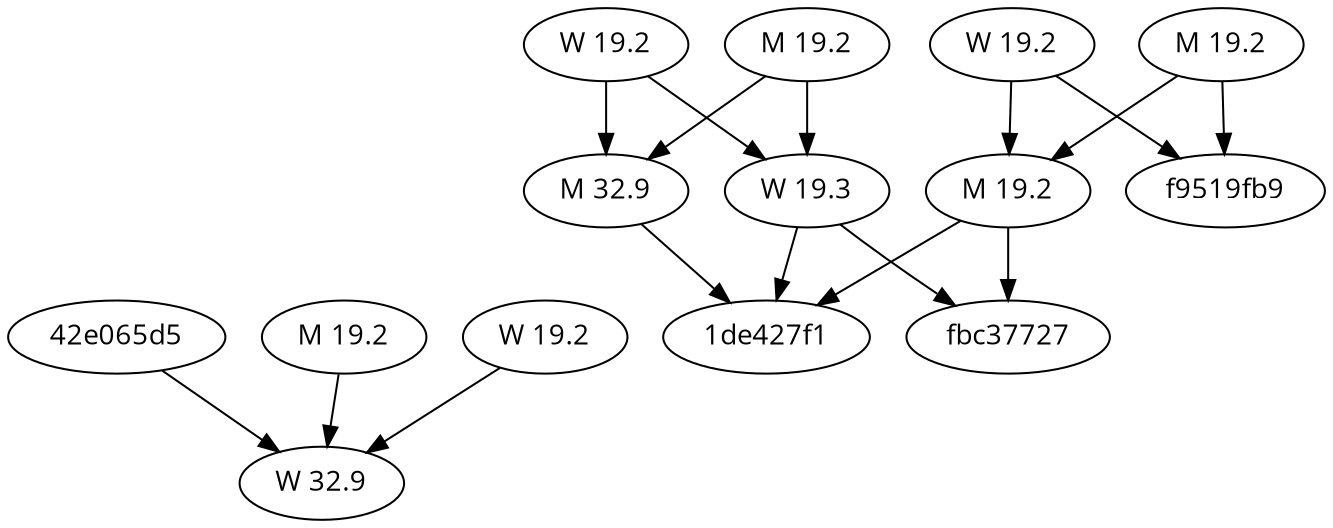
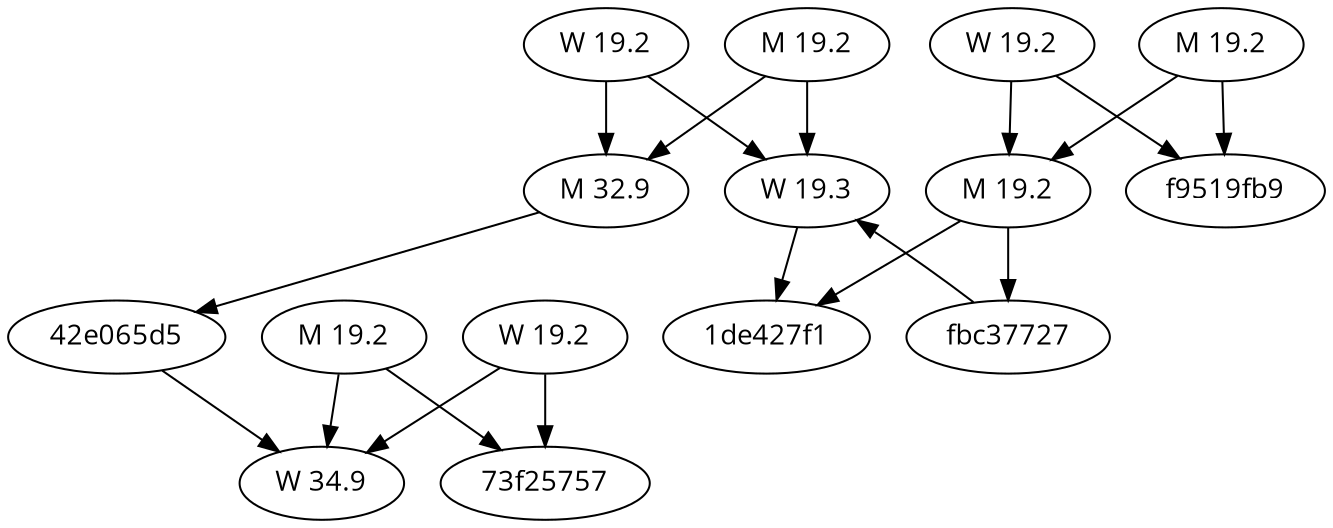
(878, 253) -> (925, 266)
(678, 257) -> (378, 259)
(322, 483) -> (322, 483)
none -> (545, 483)
